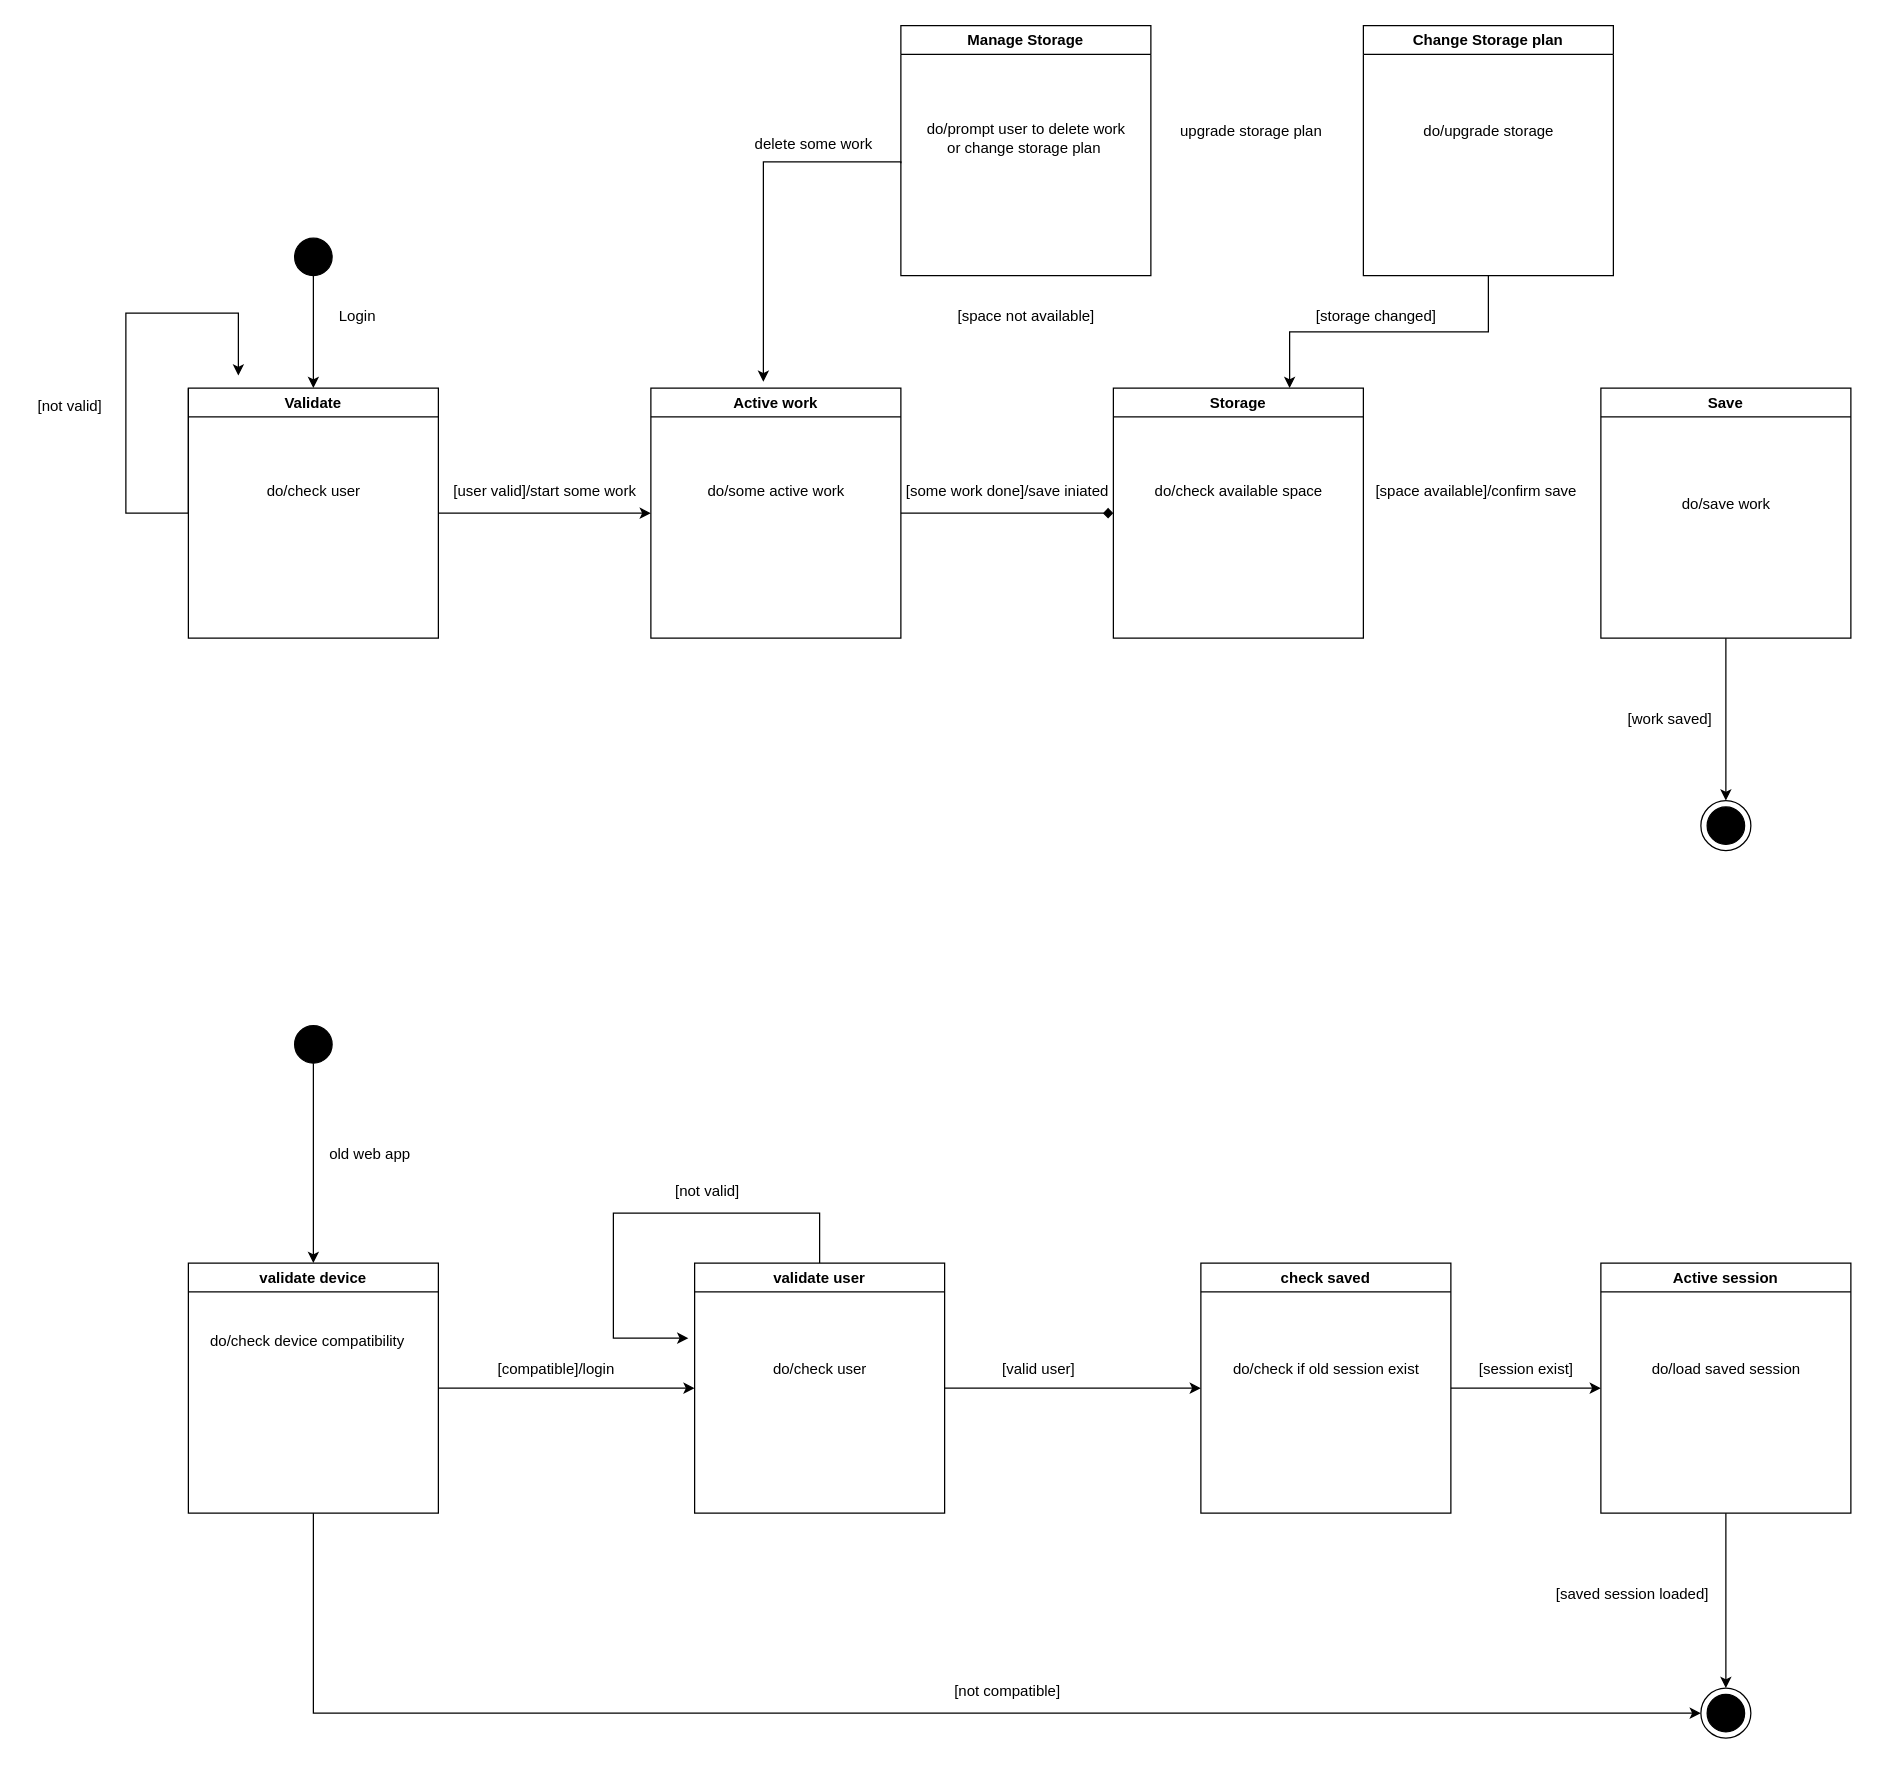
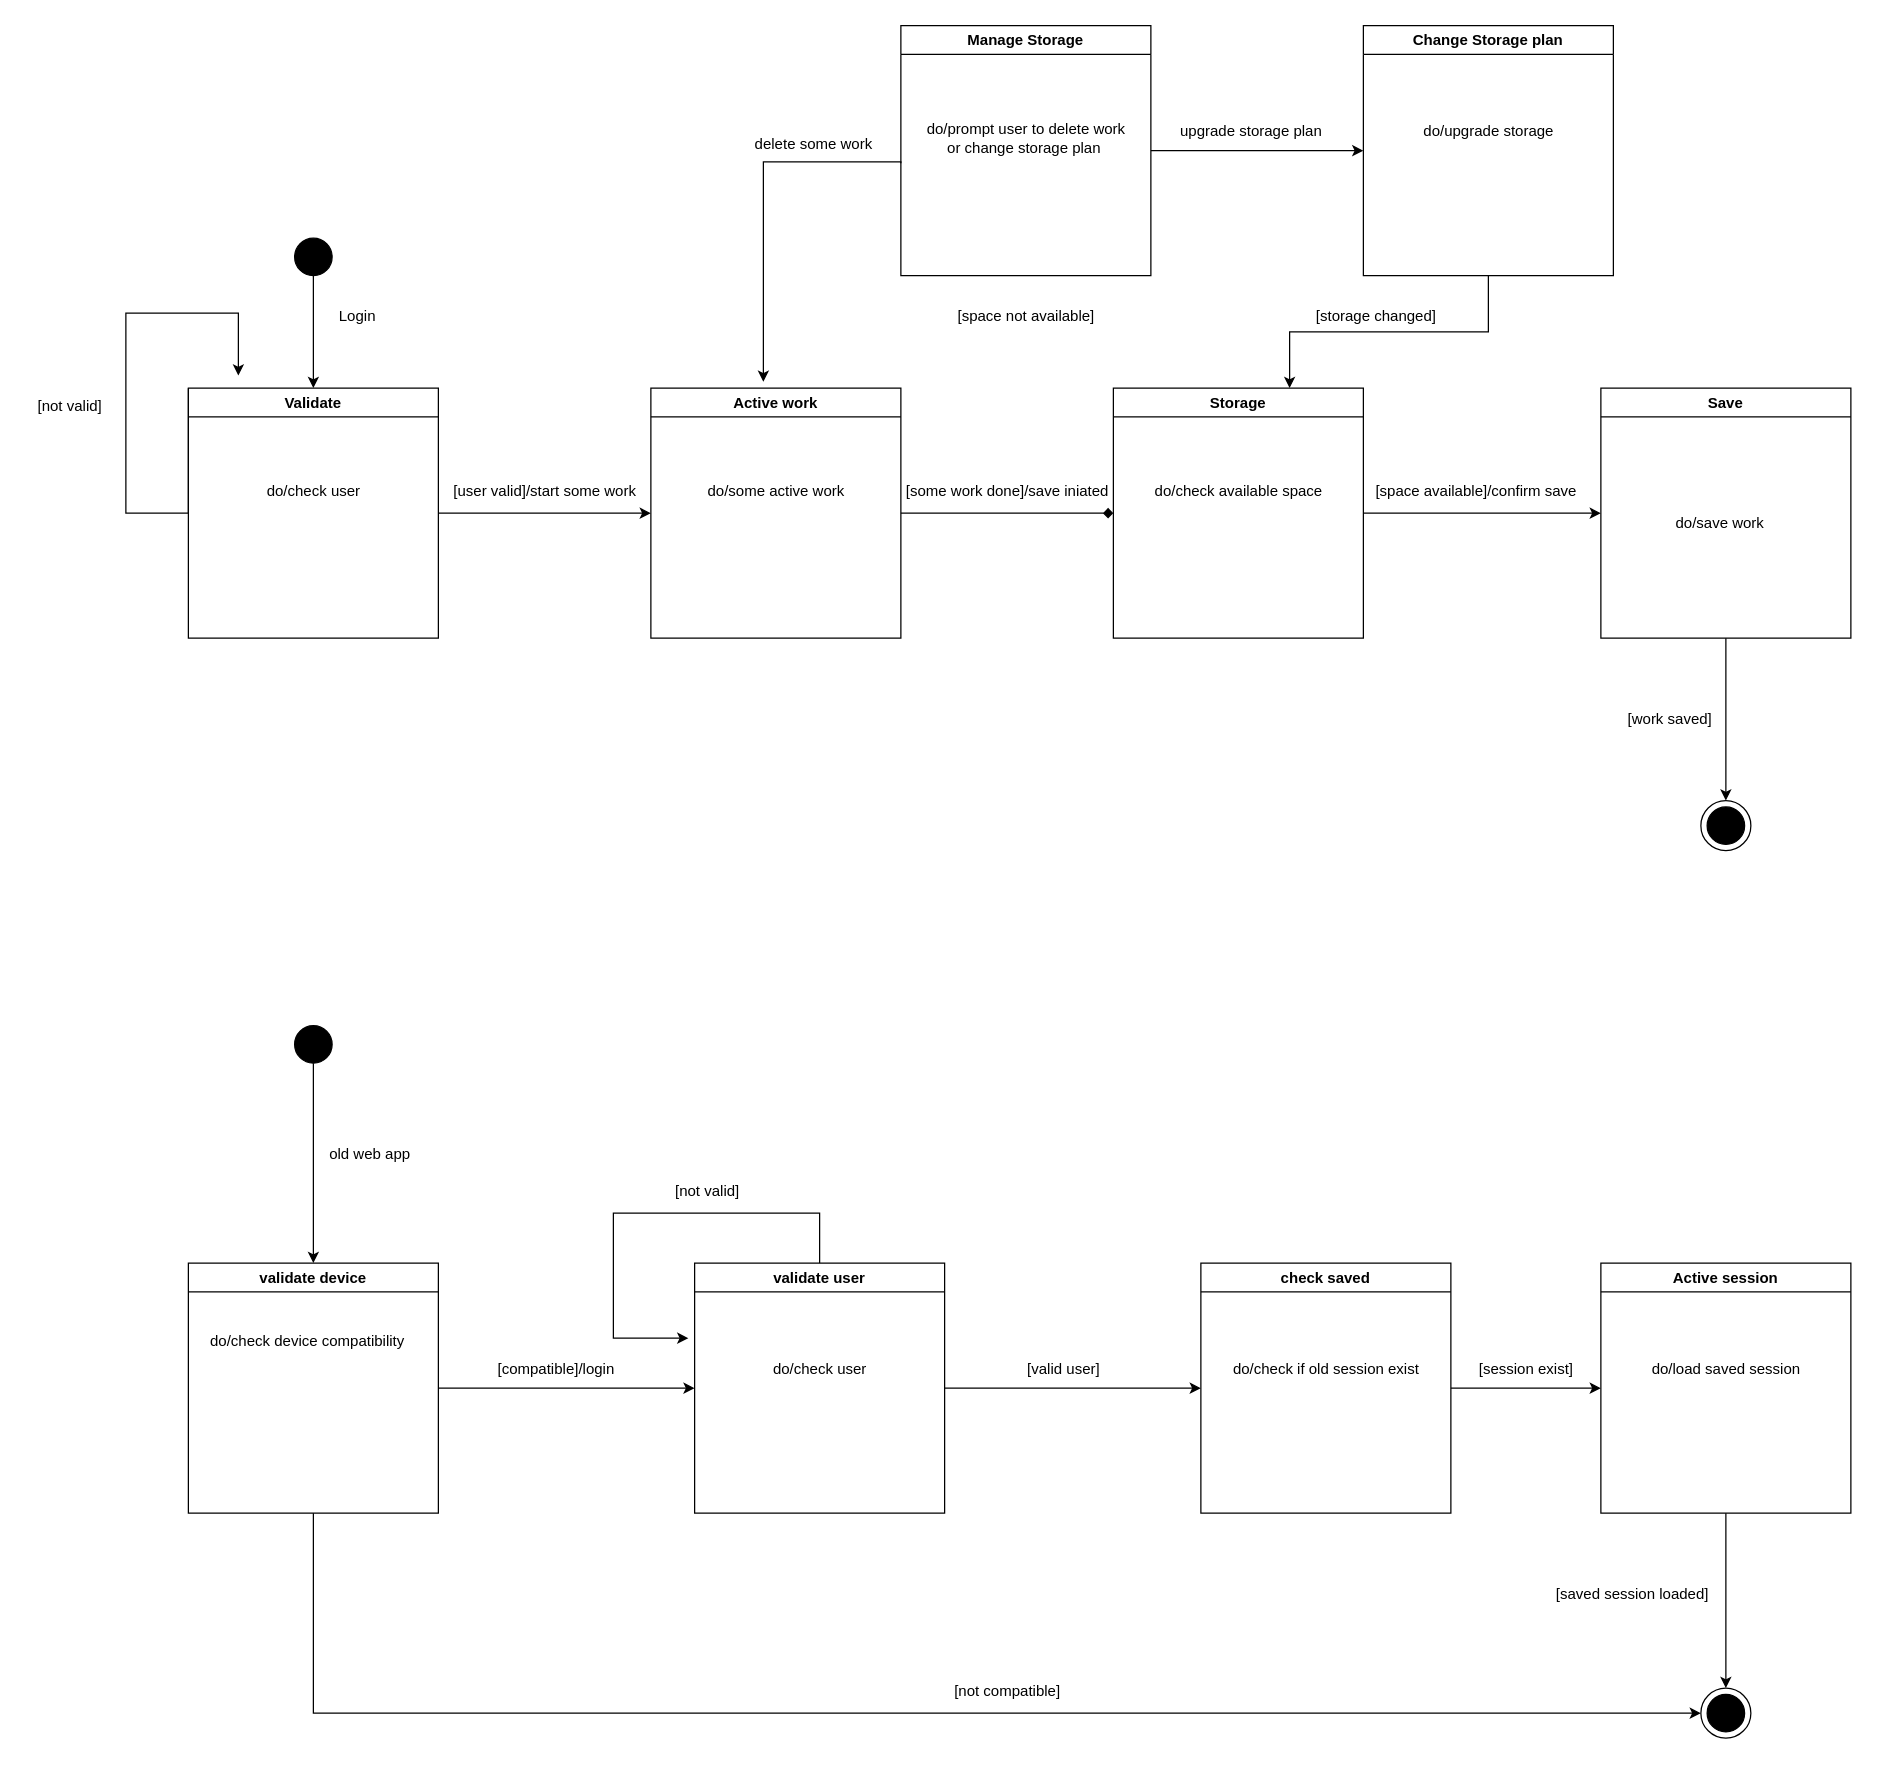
none -> (1253, 151)
(1726, 504) -> (1719, 523)
none -> (1478, 513)
(1038, 1369) -> (1063, 1369)
